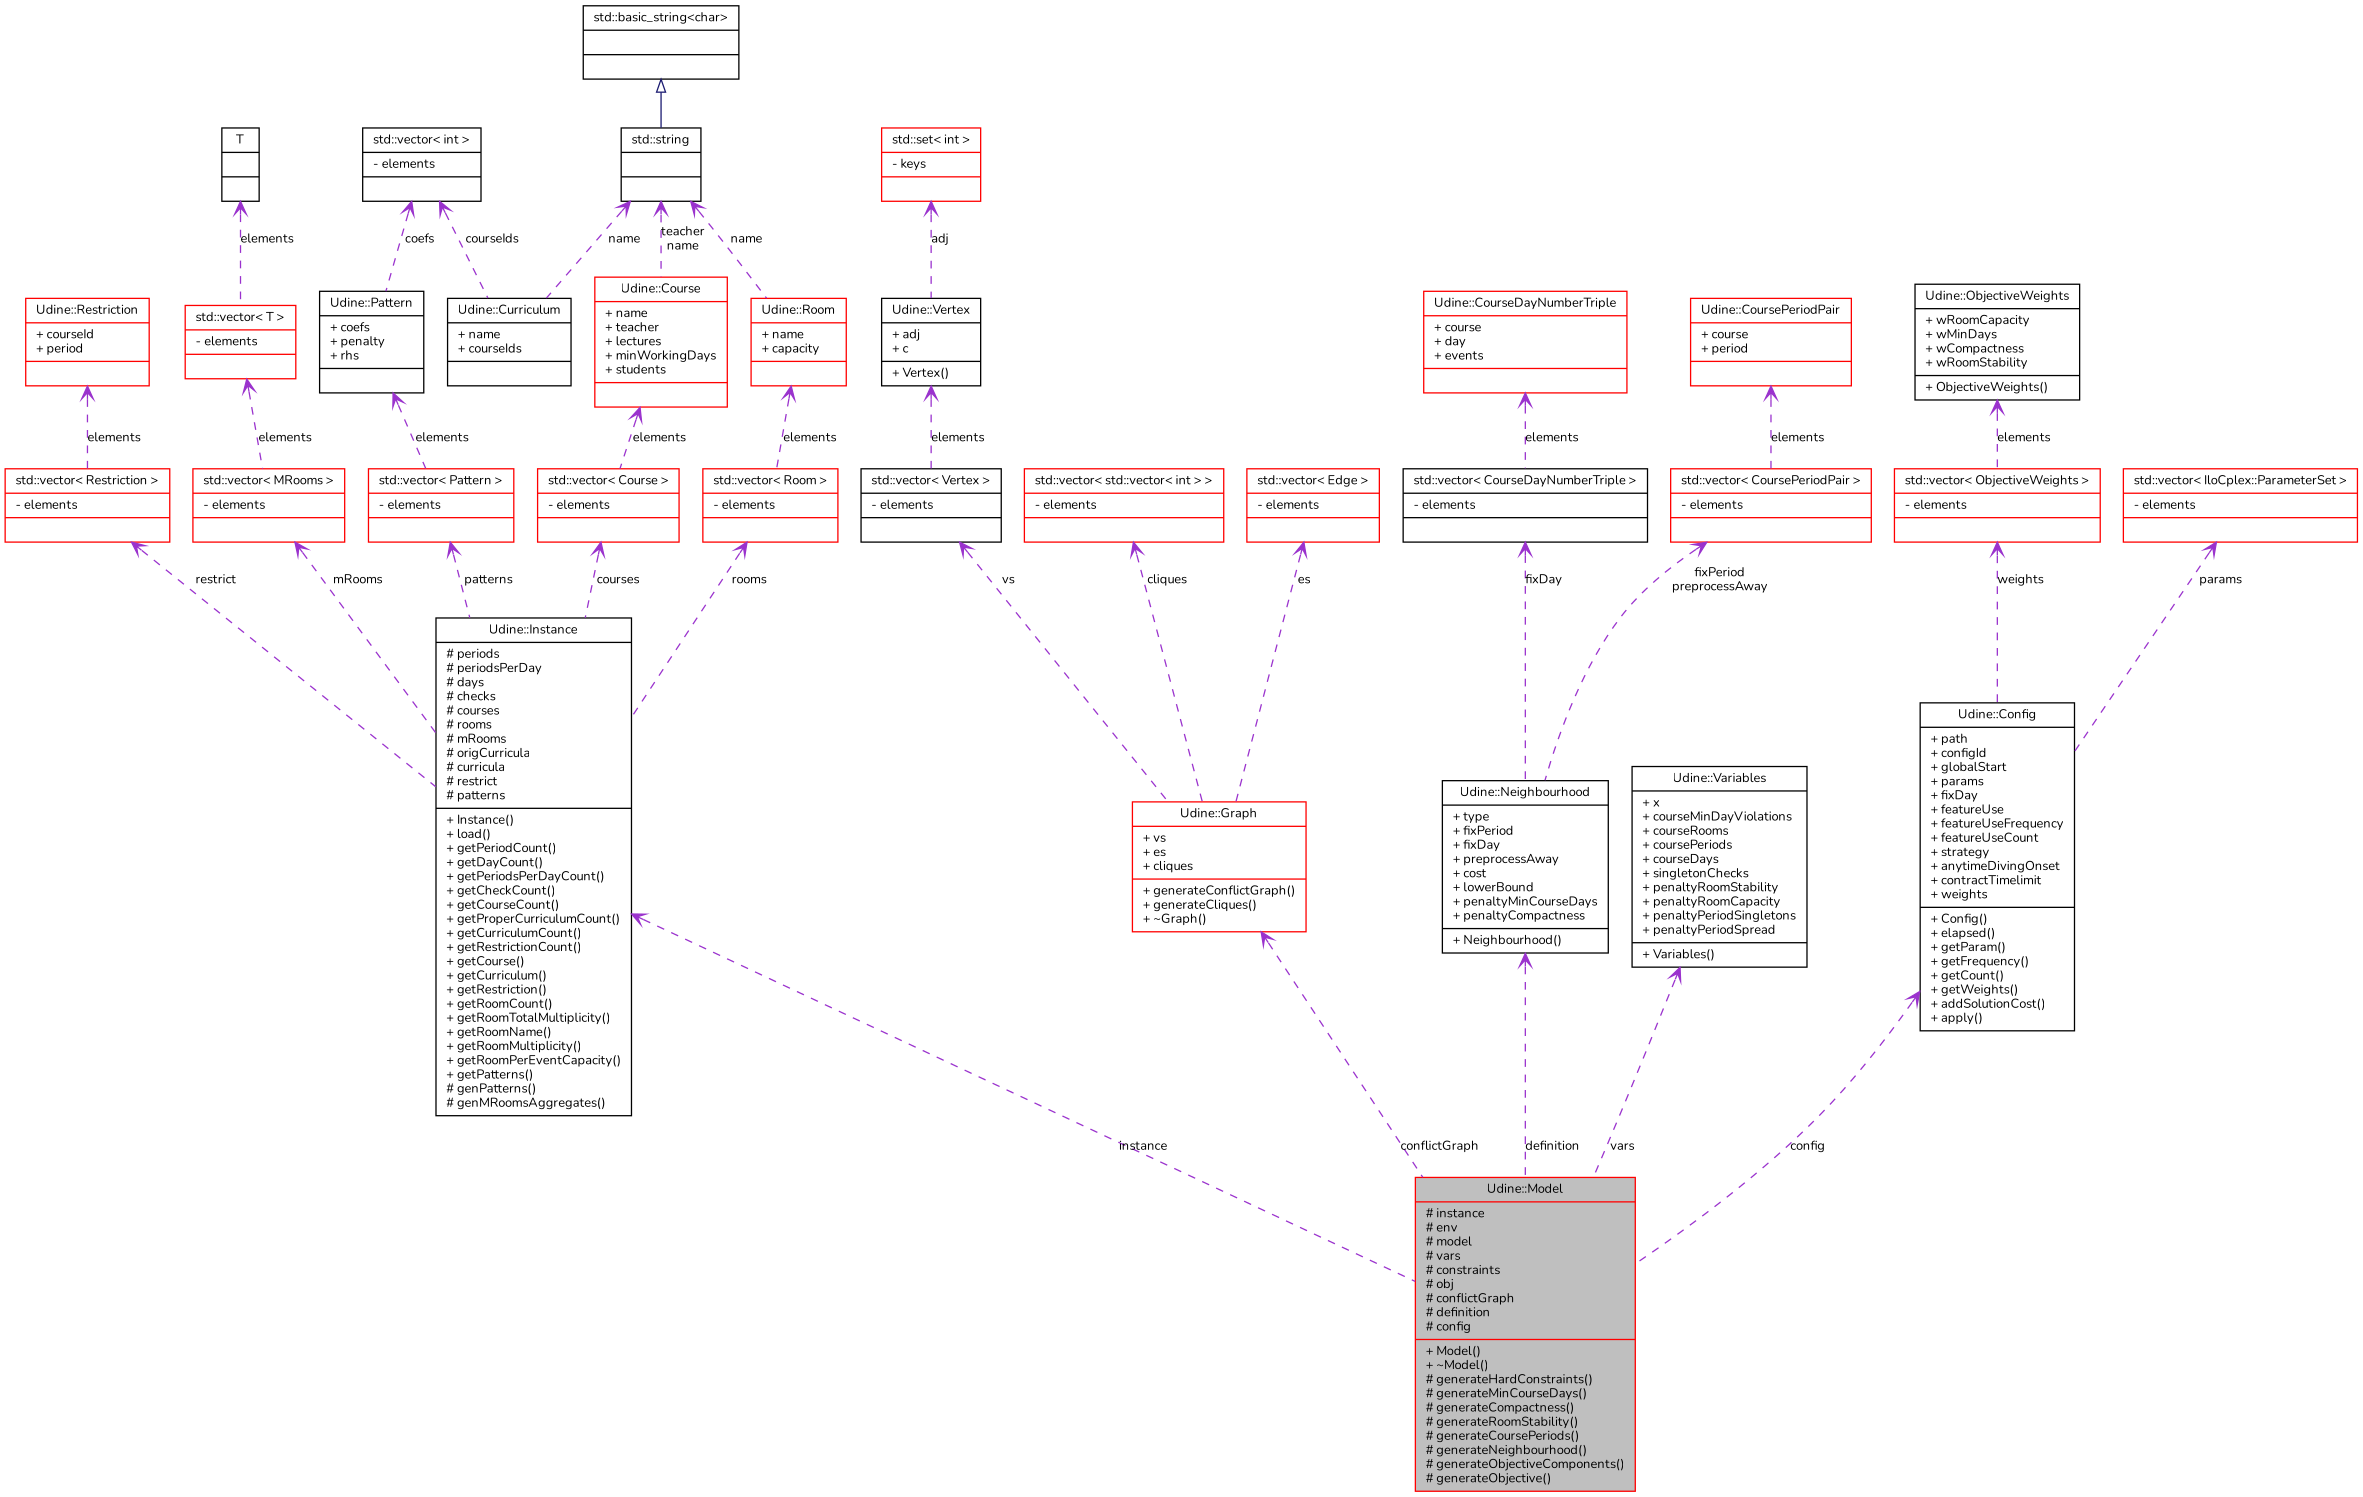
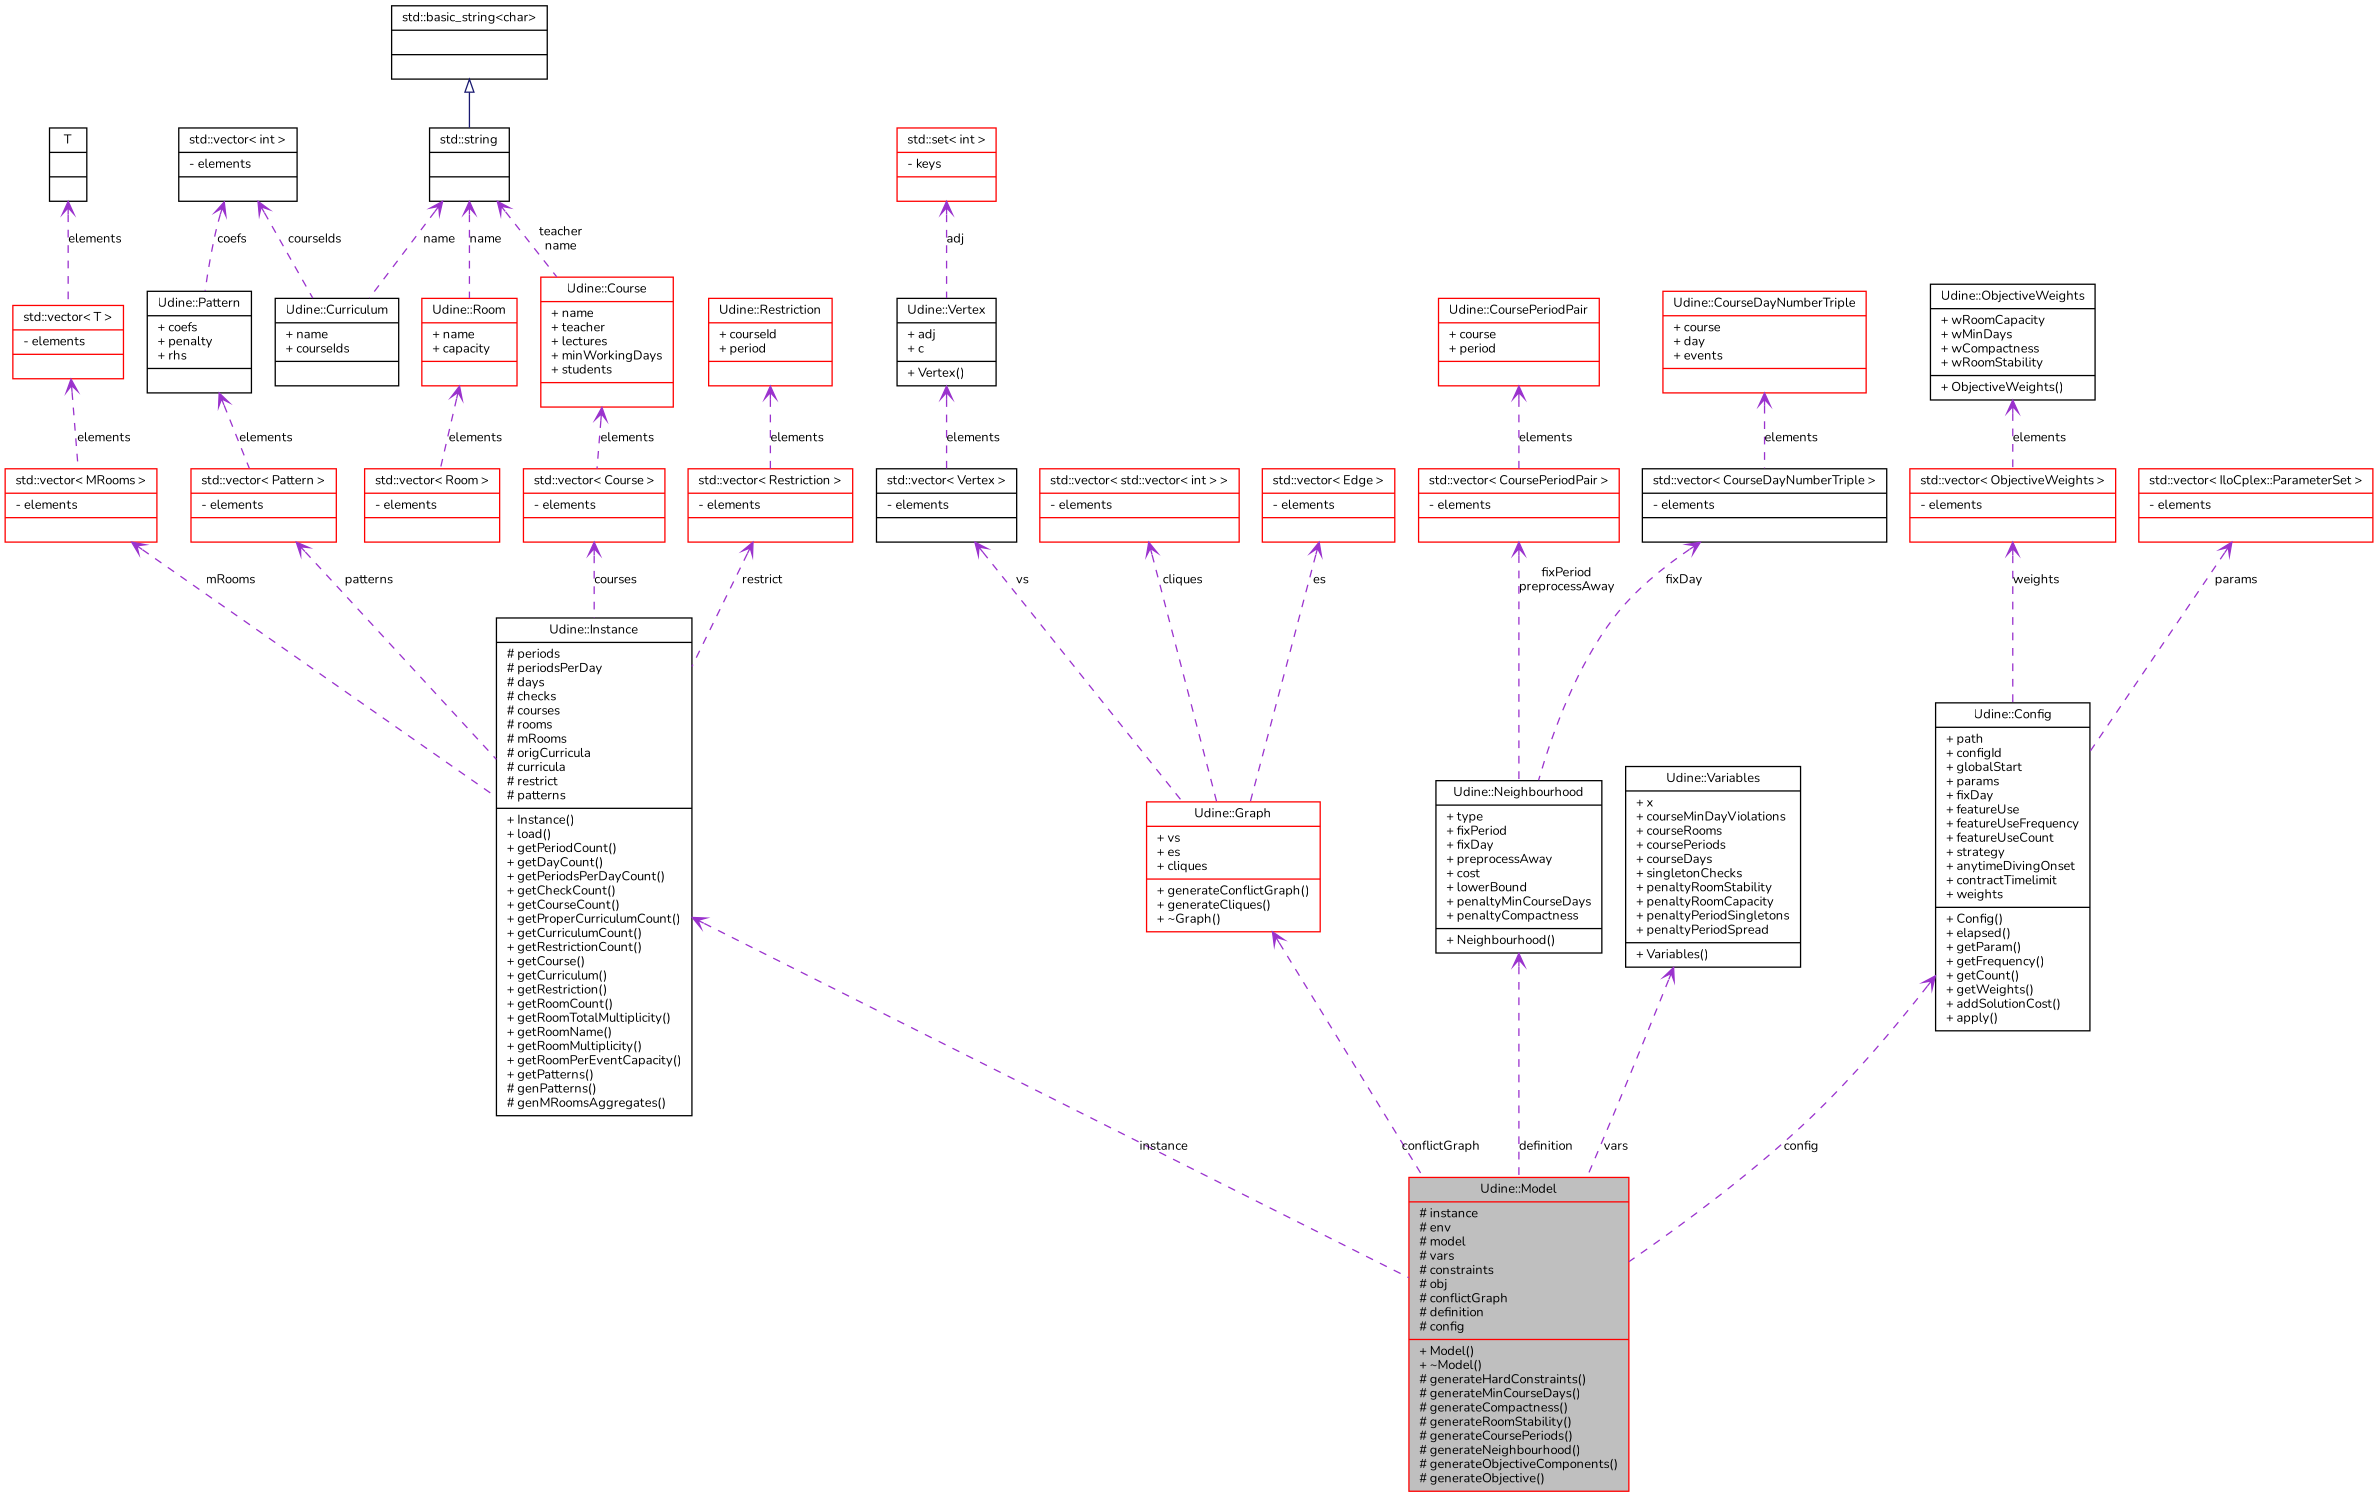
(686, 635) -> none
